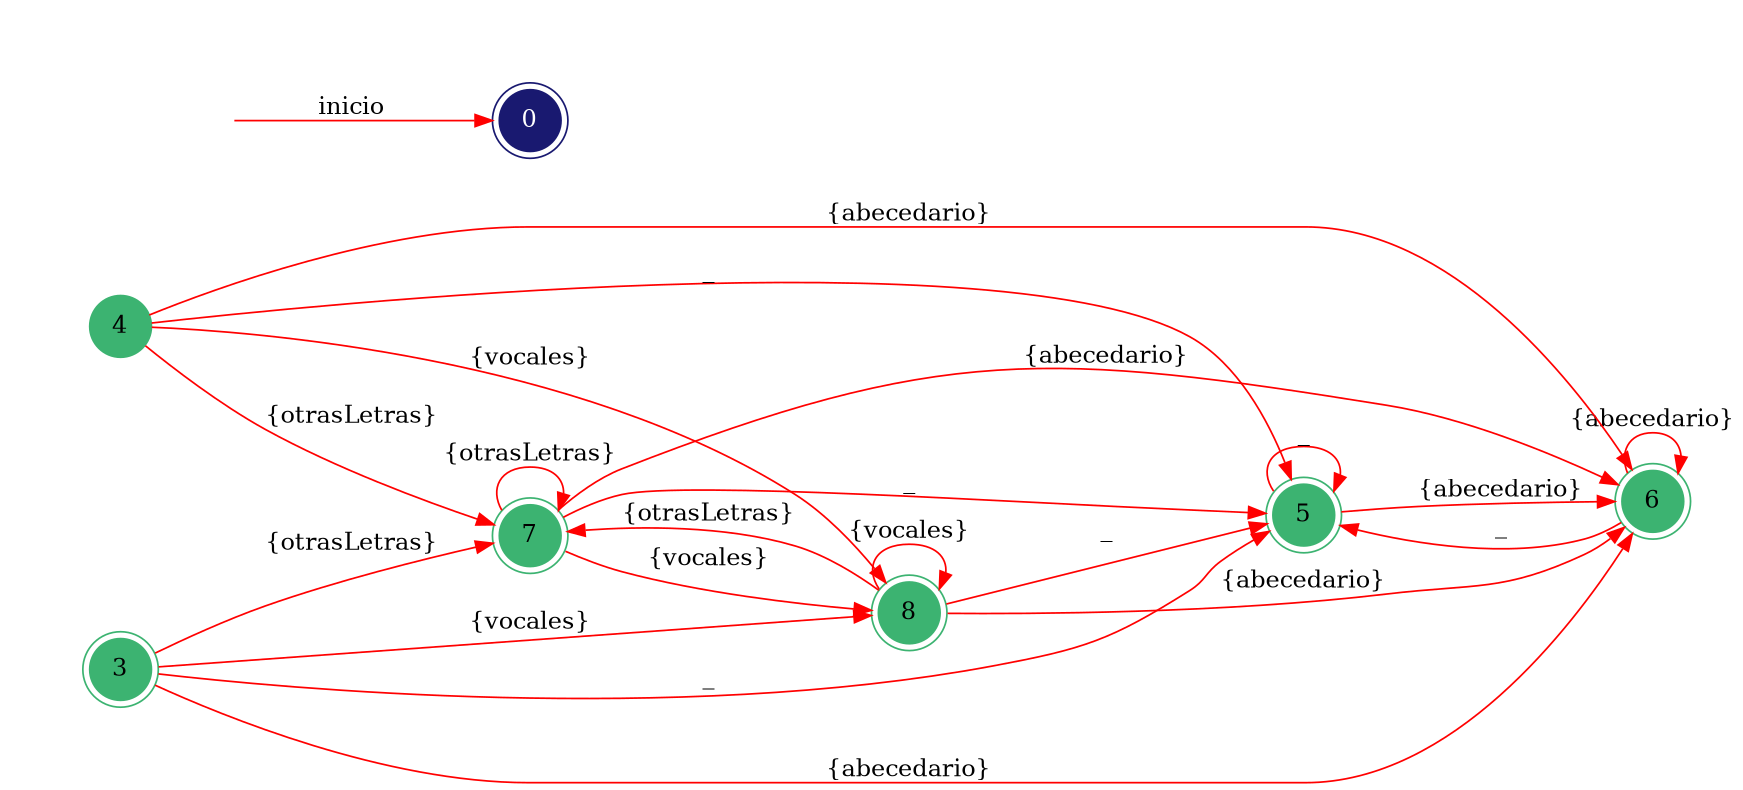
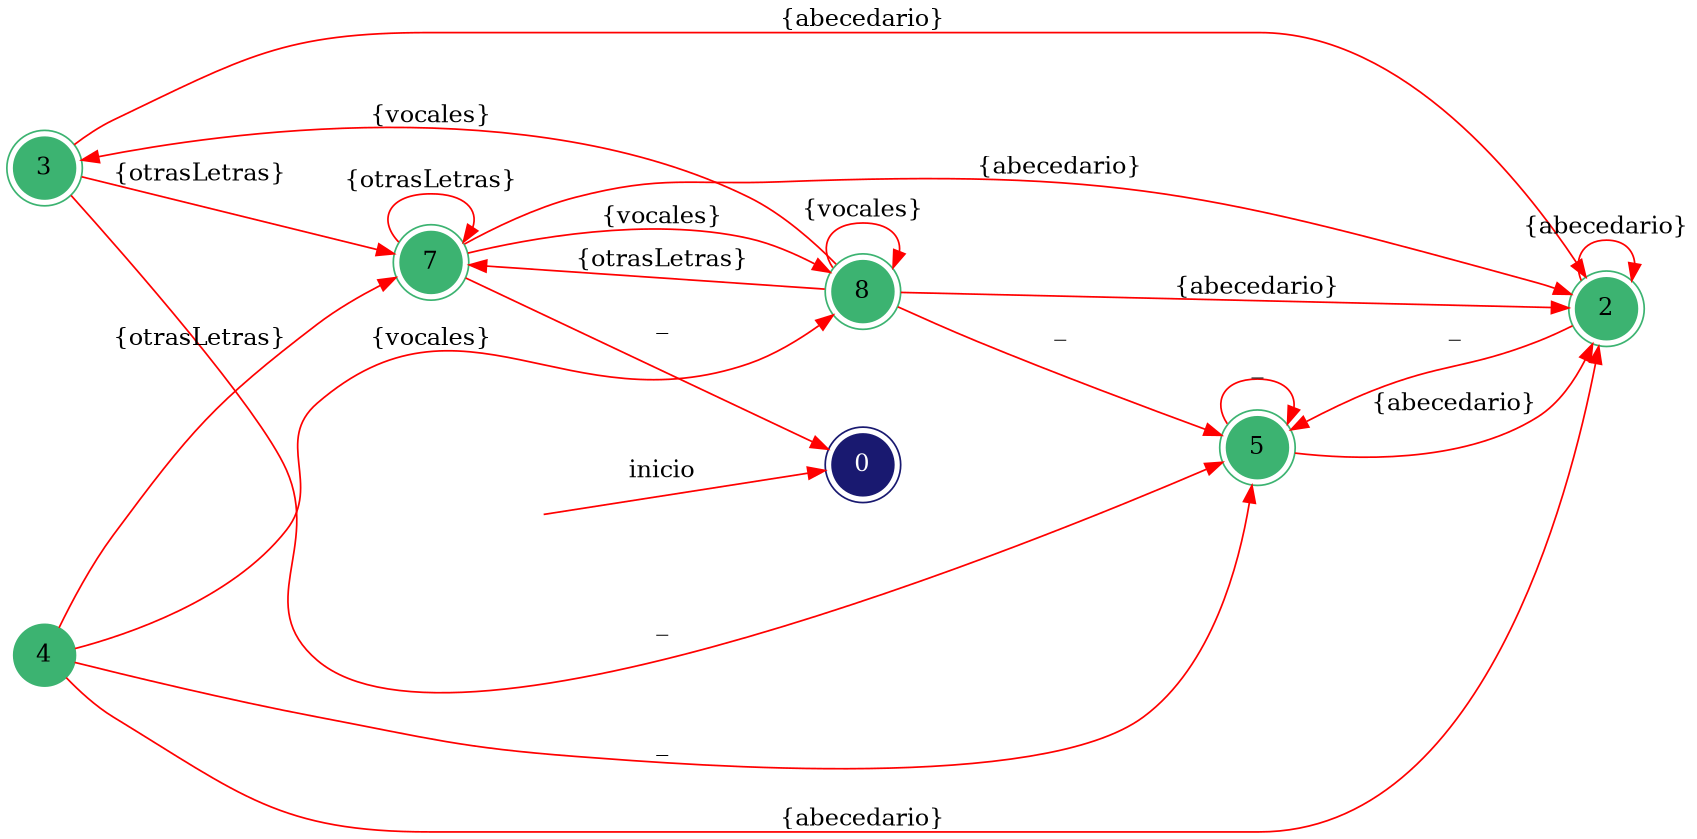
(903, 496) -> (639, 360)
(1653, 501) -> (1607, 309)
(506, 642) -> (483, 131)
